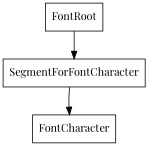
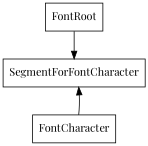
(69, 97) -> (79, 105)
